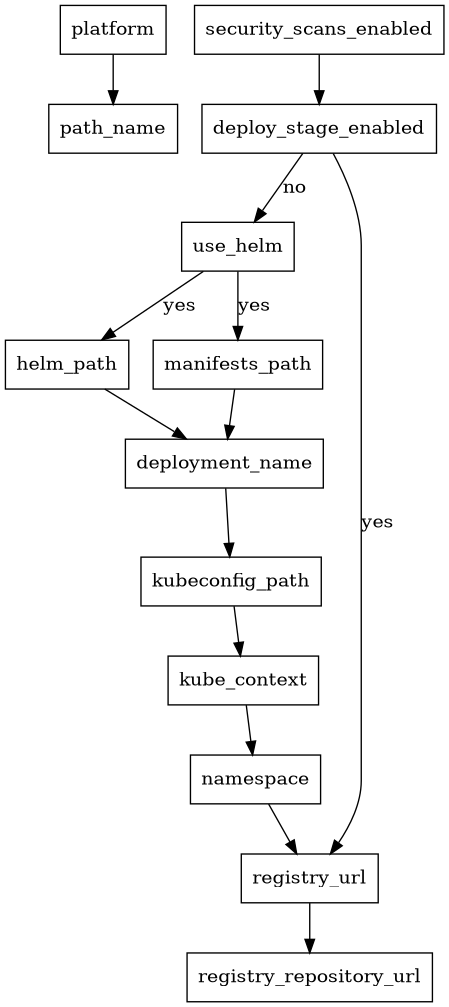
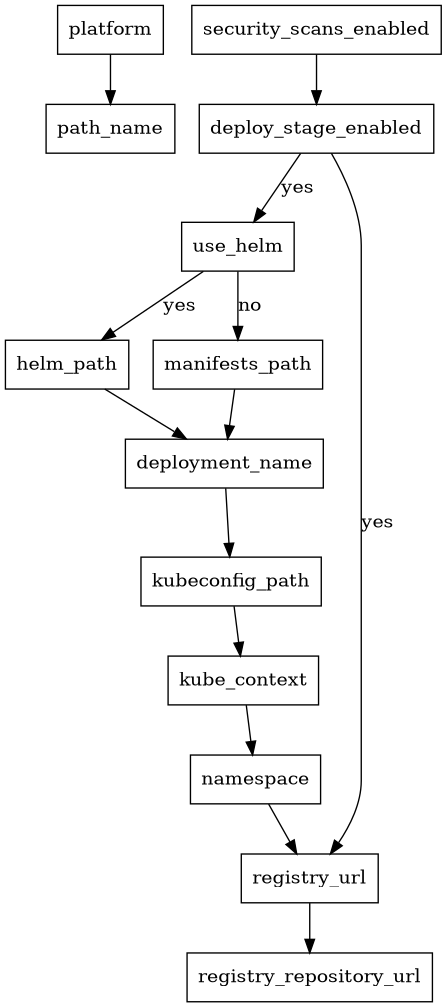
(295, 188) -> (298, 188)
(255, 306) -> (250, 306)
